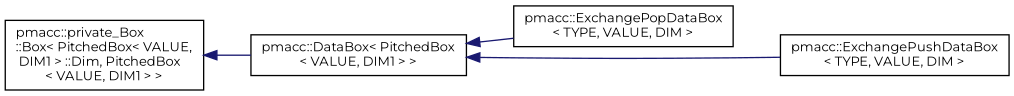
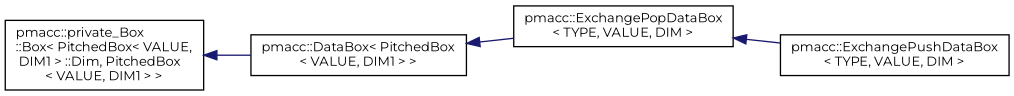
(630, 58) -> (763, 41)
